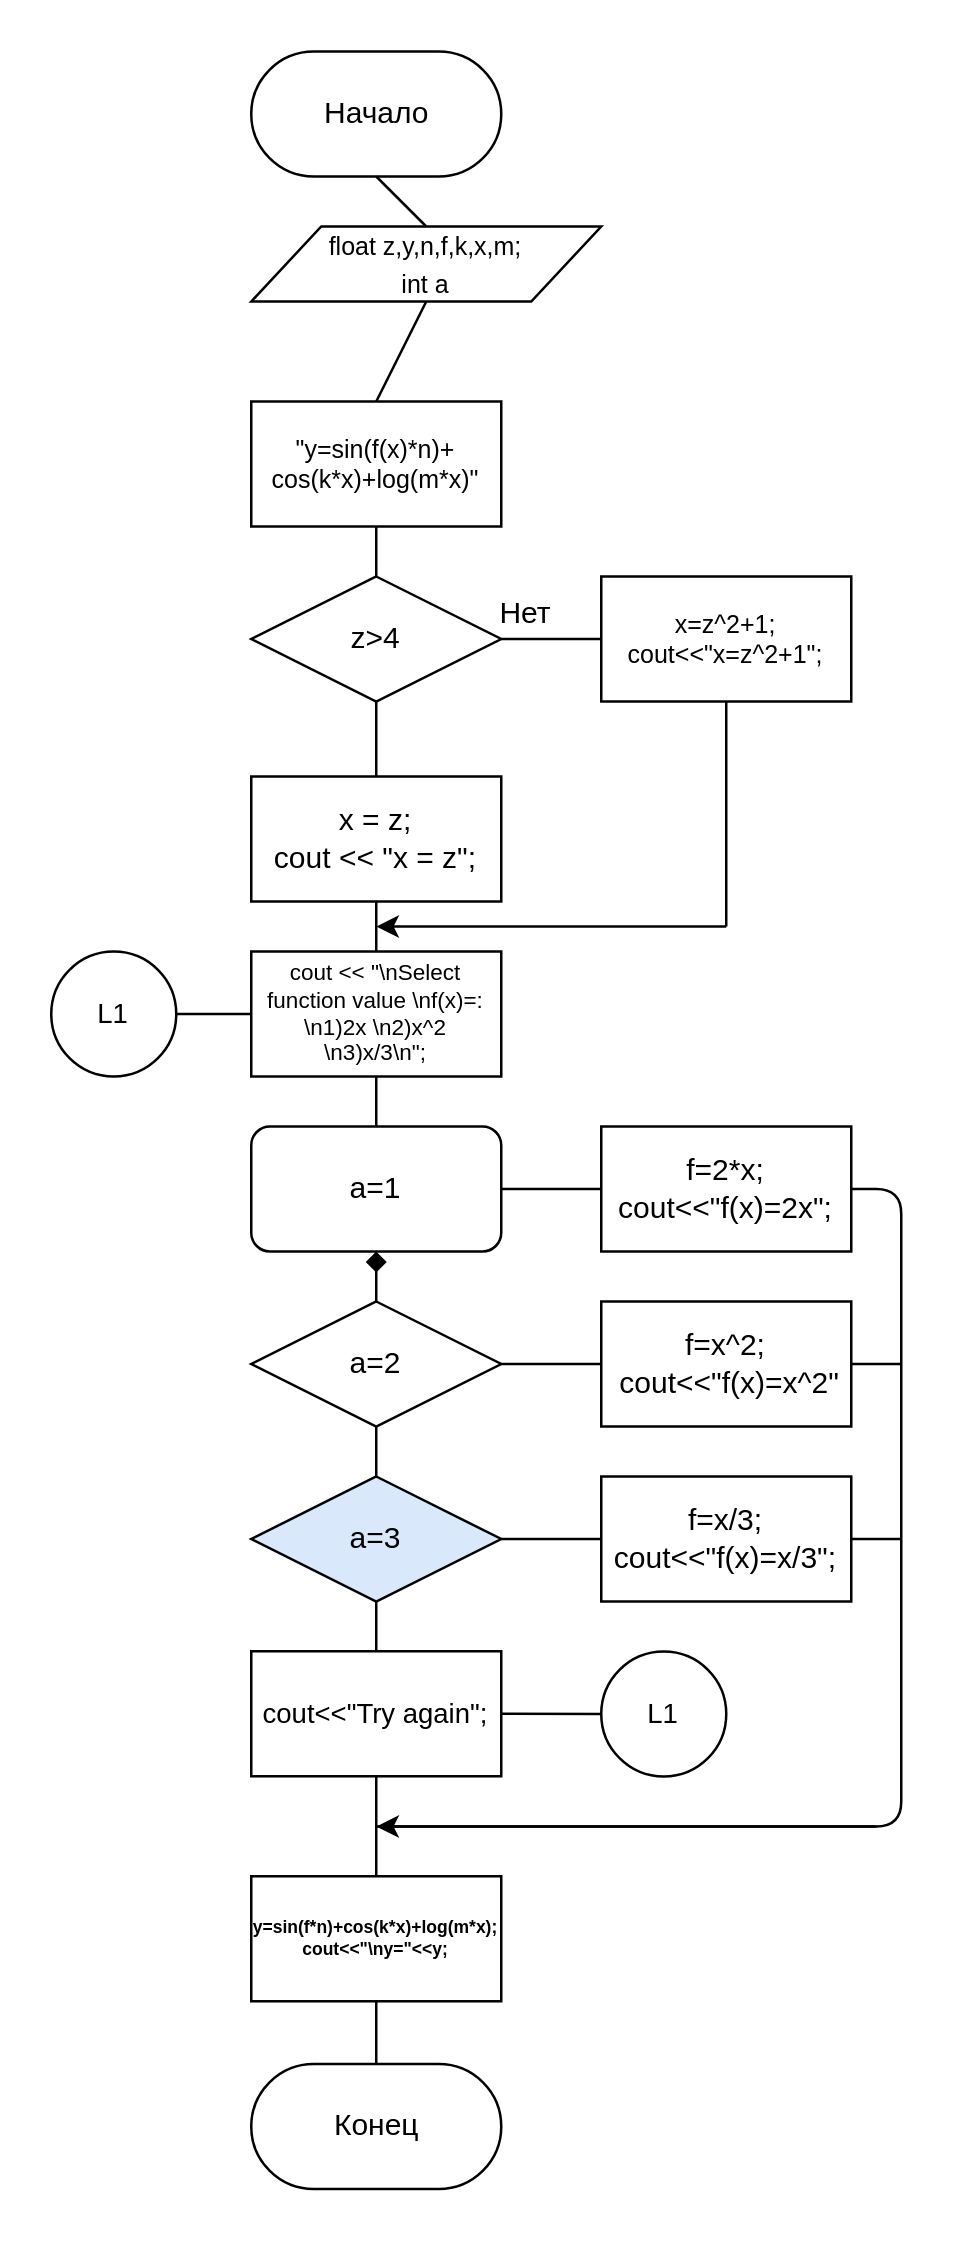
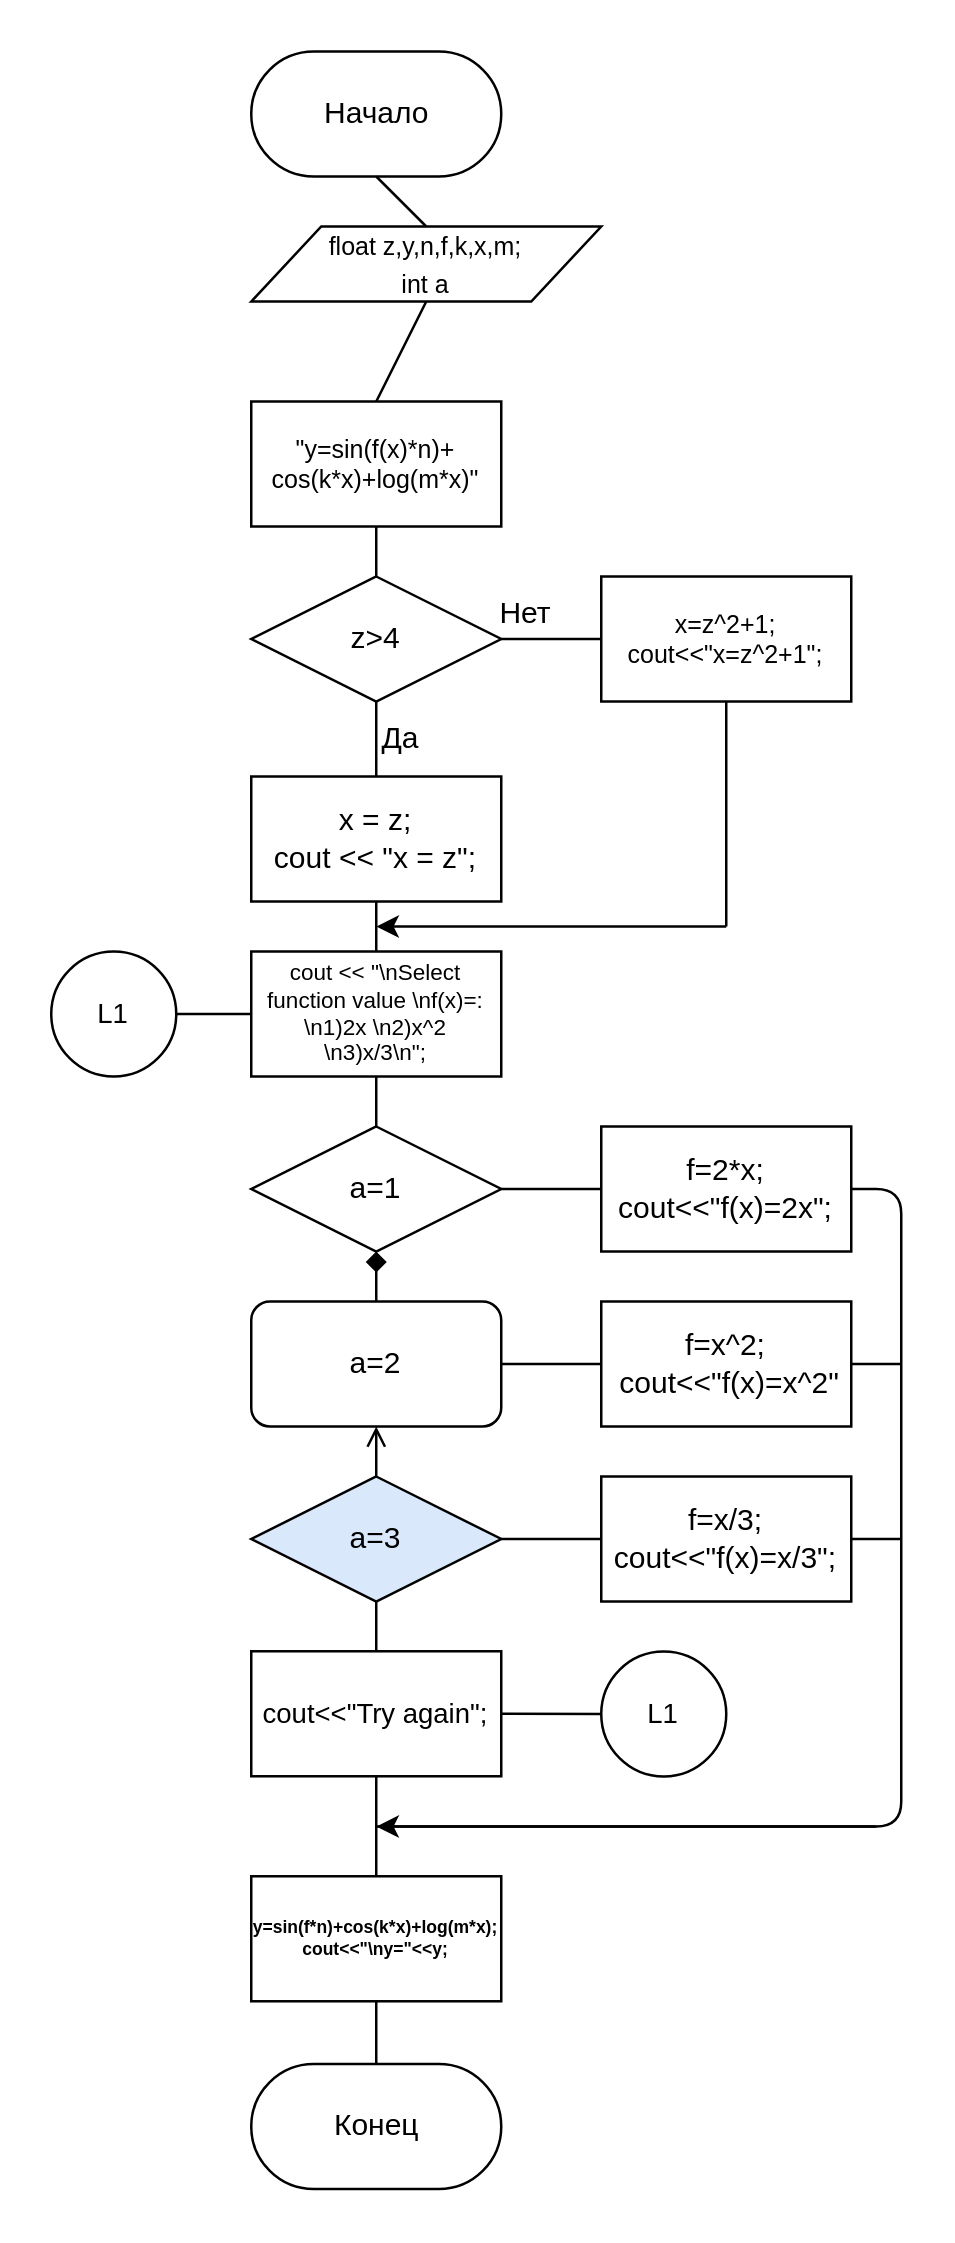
none -> (401, 739)
(376, 1189) -> (376, 1189)
(376, 1364) -> (376, 1364)
(376, 1432) -> (376, 1435)
